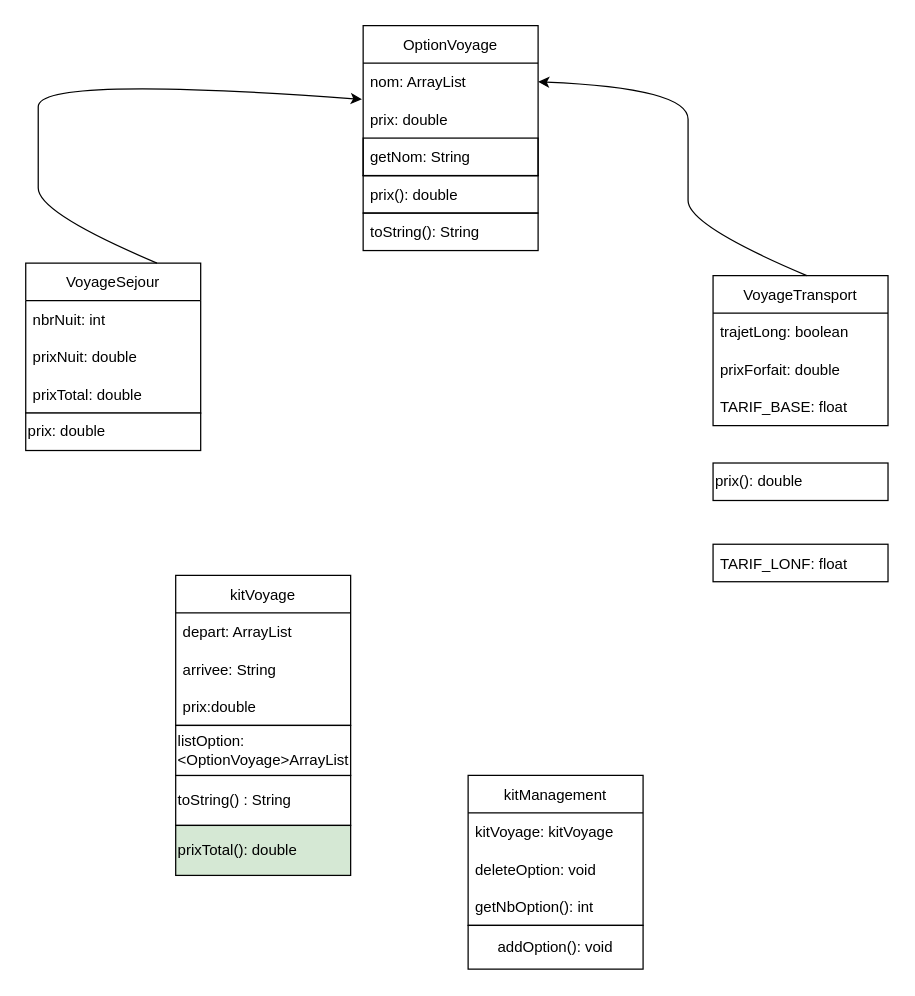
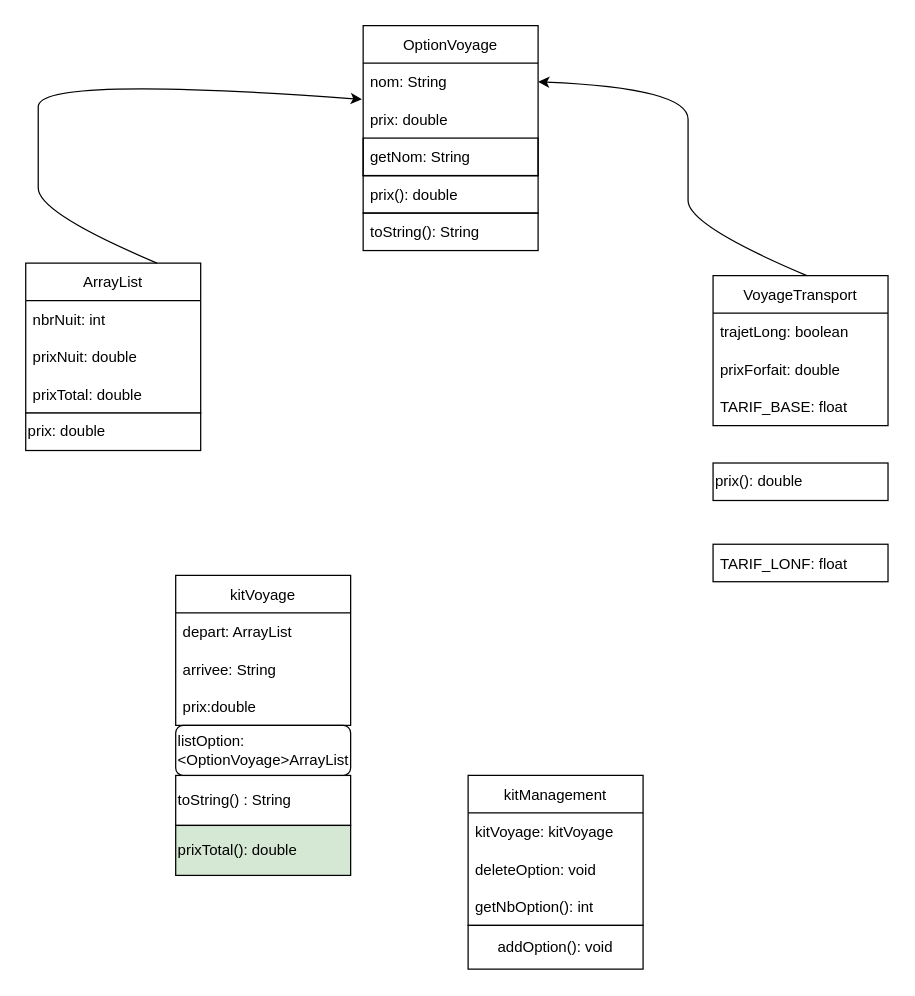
(423, 83) -> (410, 83)
(113, 283) -> (113, 283)
(263, 751) -> (263, 751)
